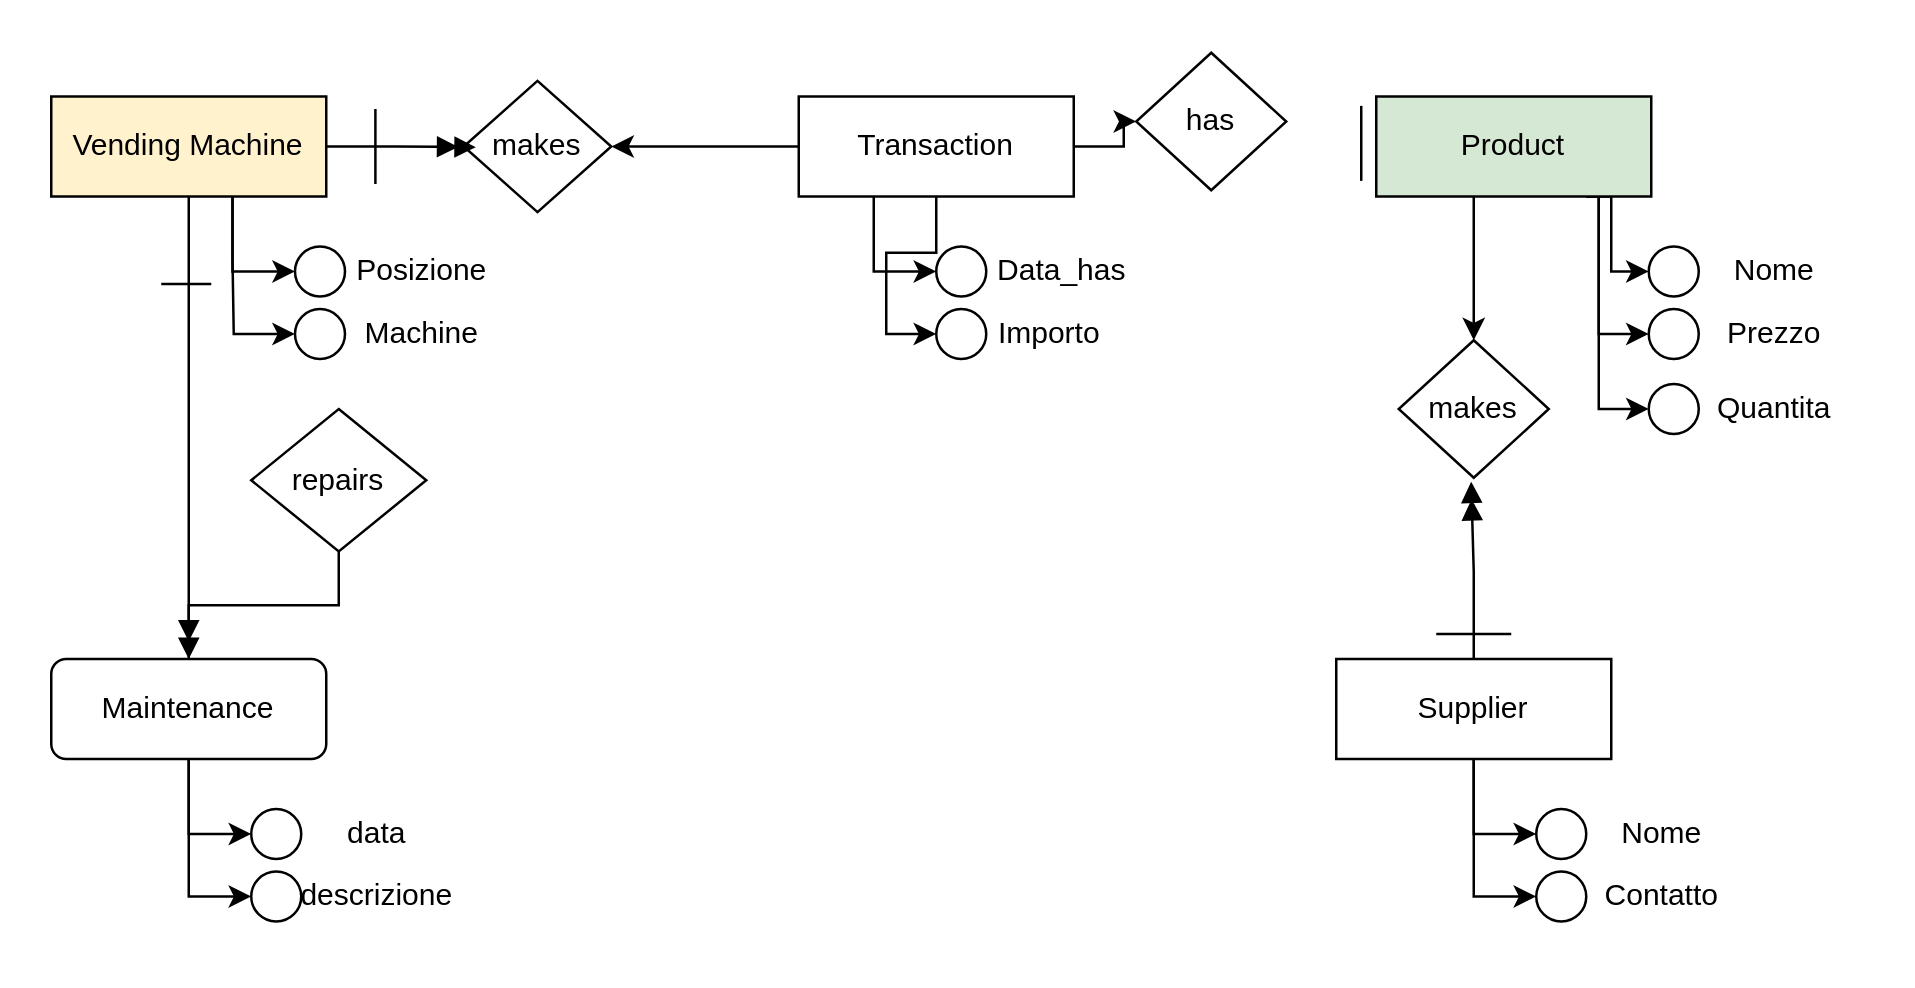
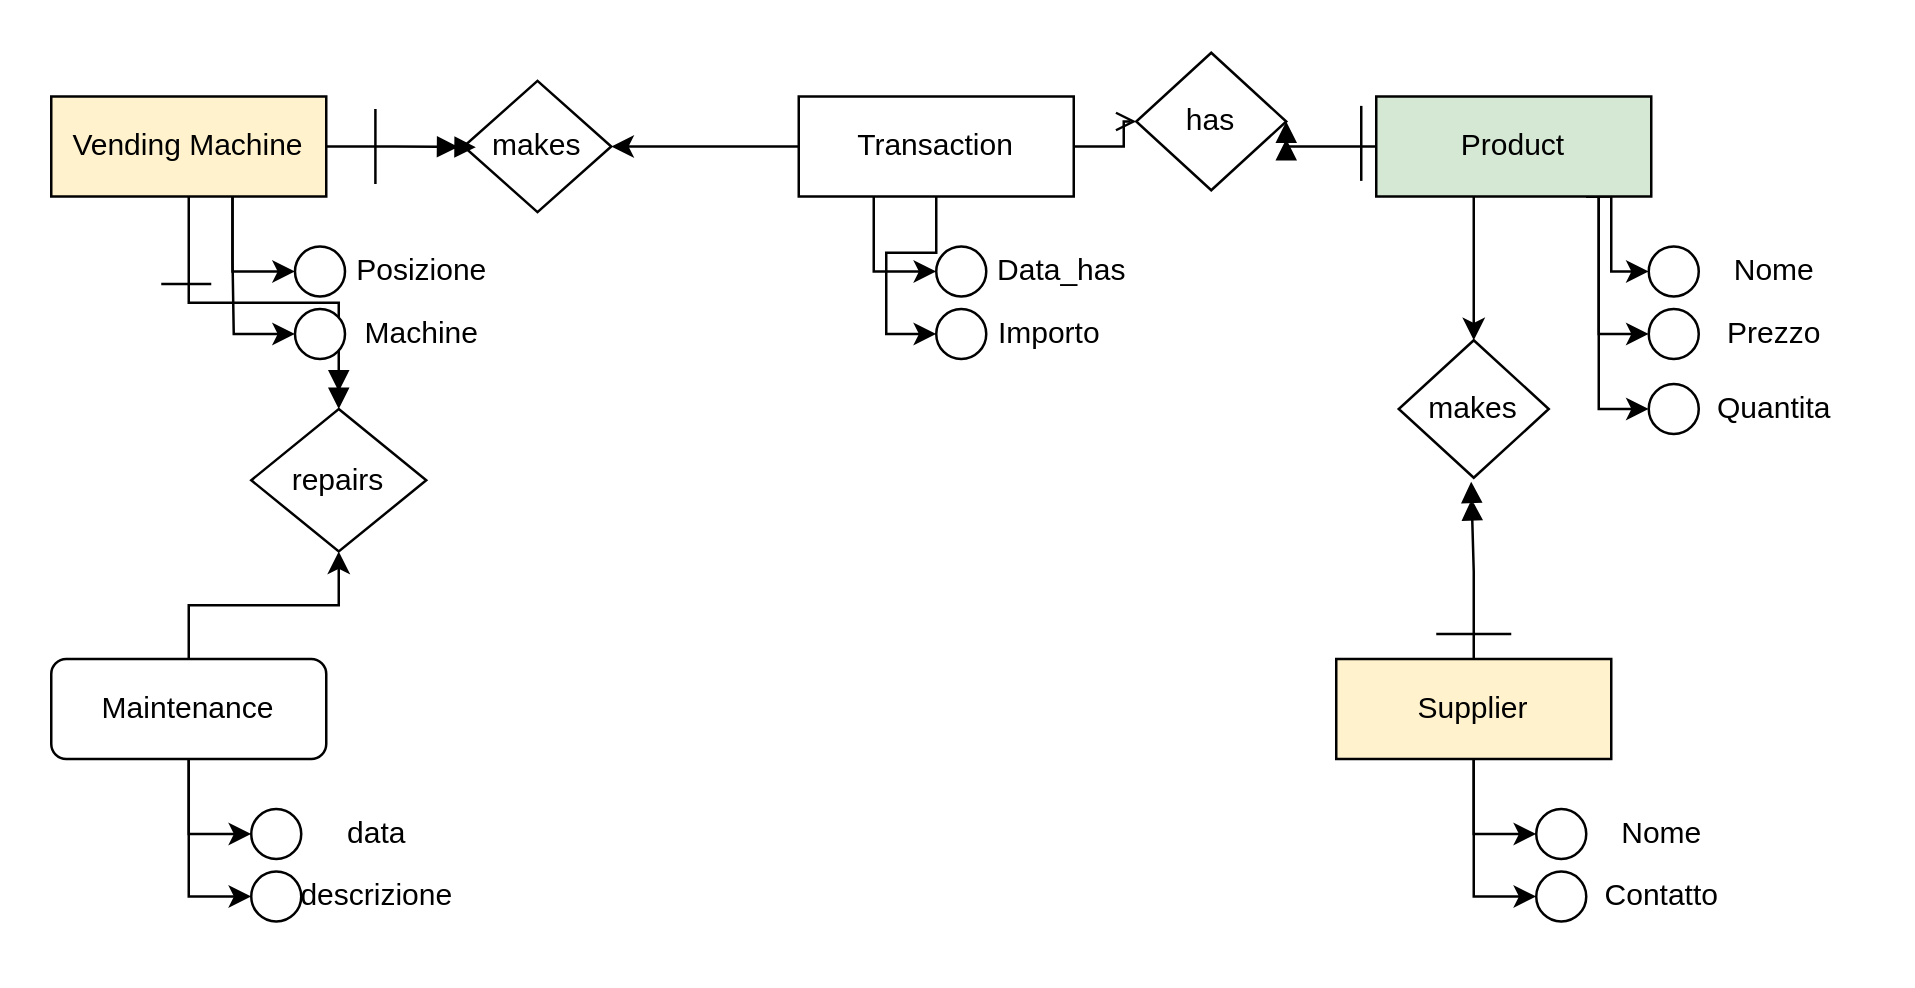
(1124, 122) -> (1124, 121)
none -> (1315, 146)
(189, 450) -> (296, 303)
(339, 562) -> (339, 569)
(1474, 709) -> (1474, 709)
